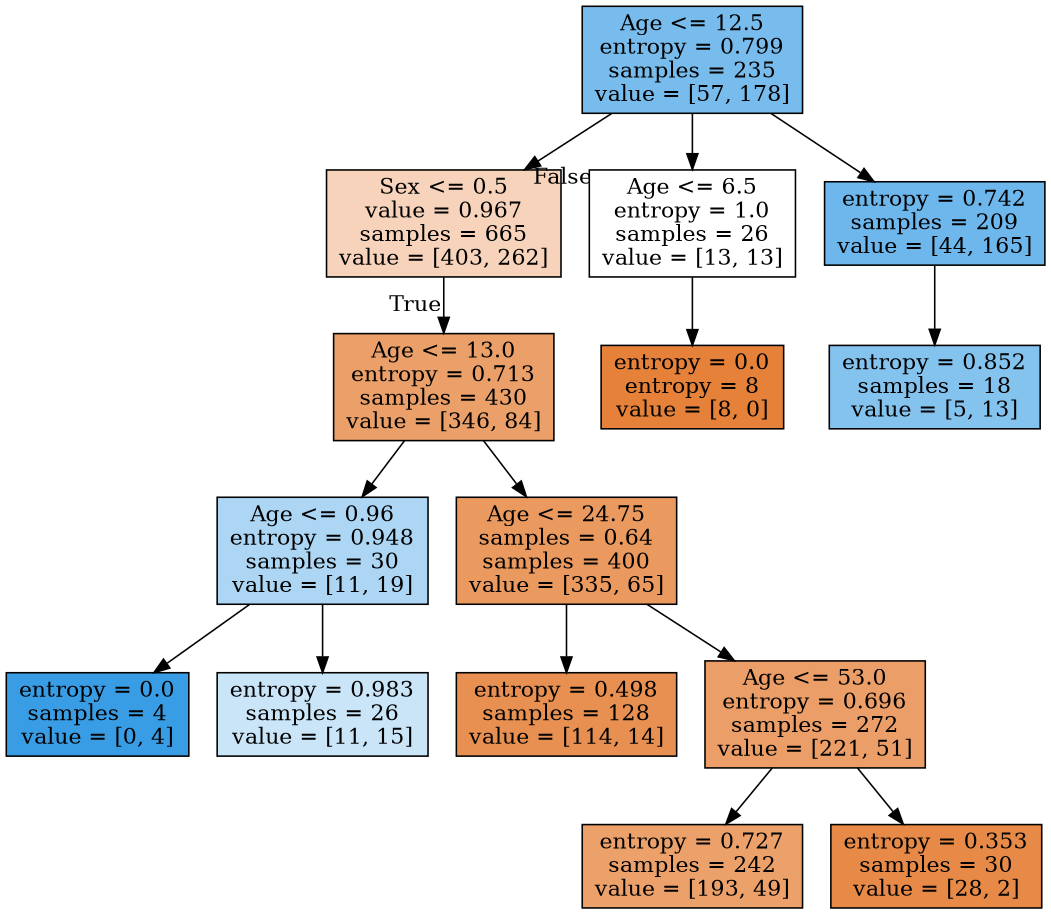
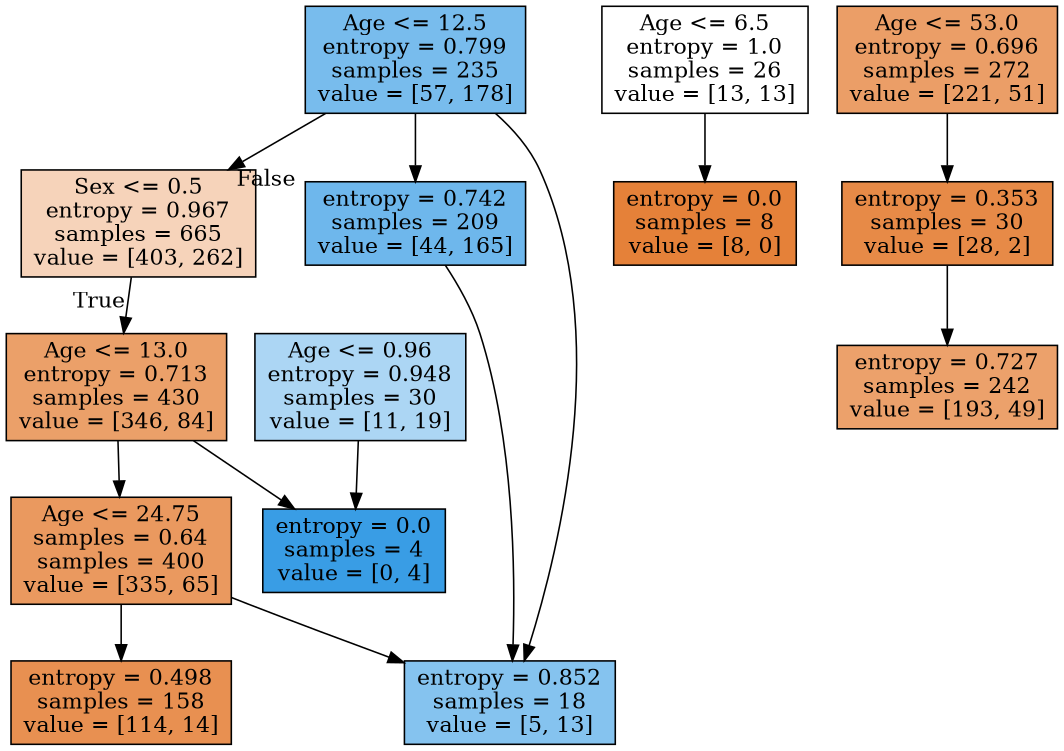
(692, 133) -> (576, 372)
(444, 223) -> (138, 223)
(692, 387) -> (705, 223)
(388, 462) -> (237, 470)
(684, 628) -> (310, 628)
(323, 714) -> none
(566, 714) -> (121, 703)
(754, 790) -> (947, 297)
